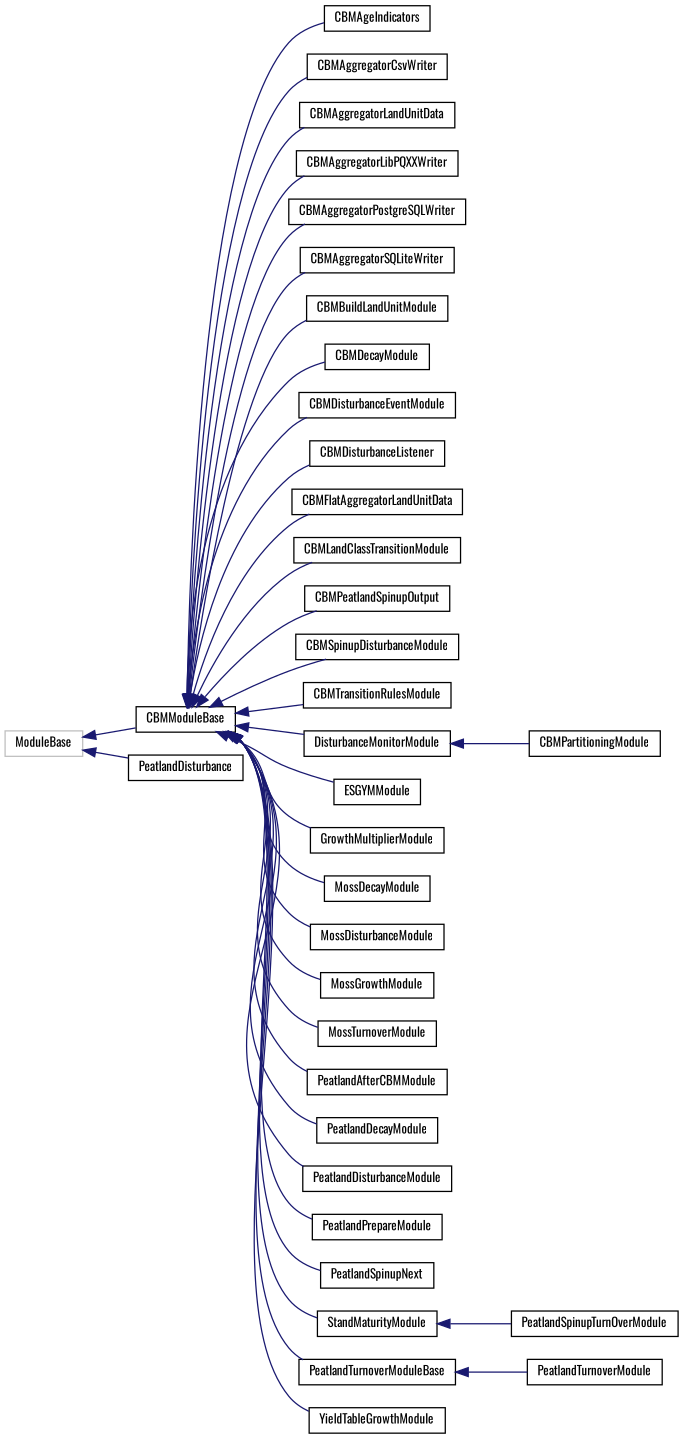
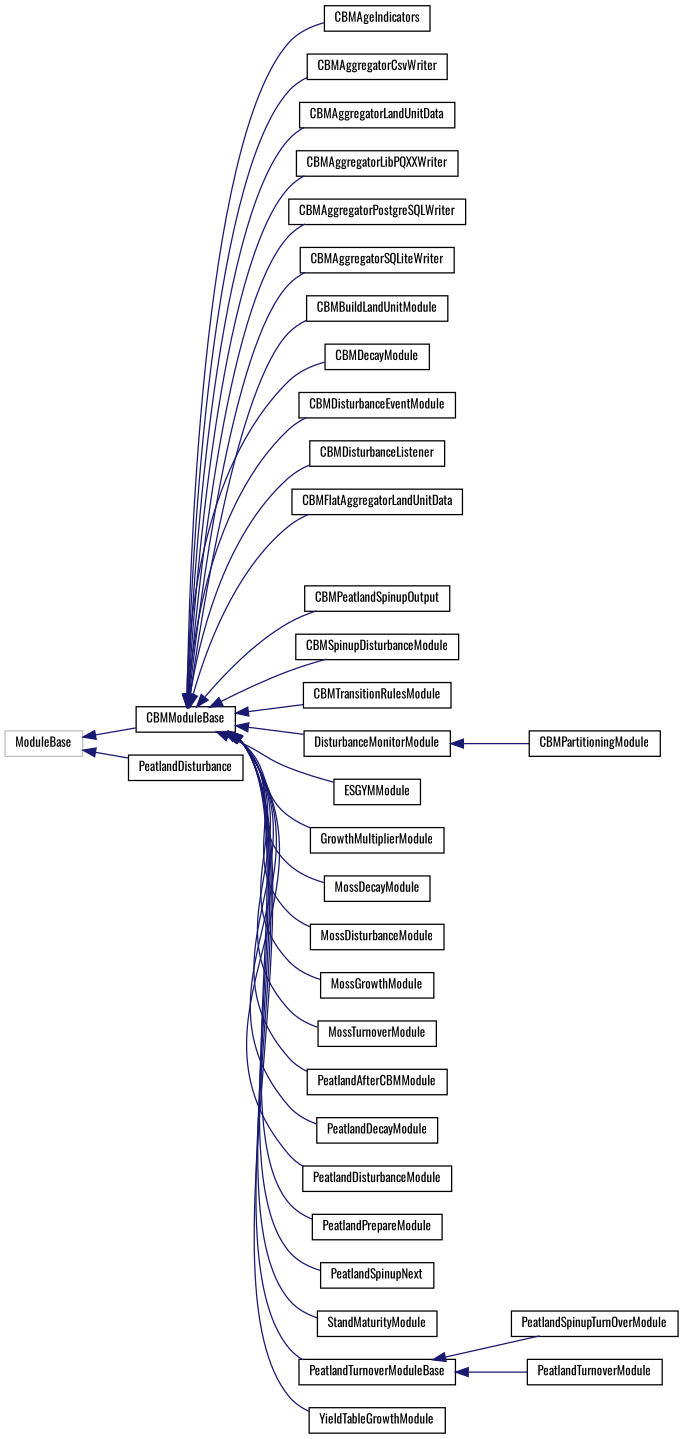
(377, 550) -> none
(481, 1324) -> (493, 1346)
